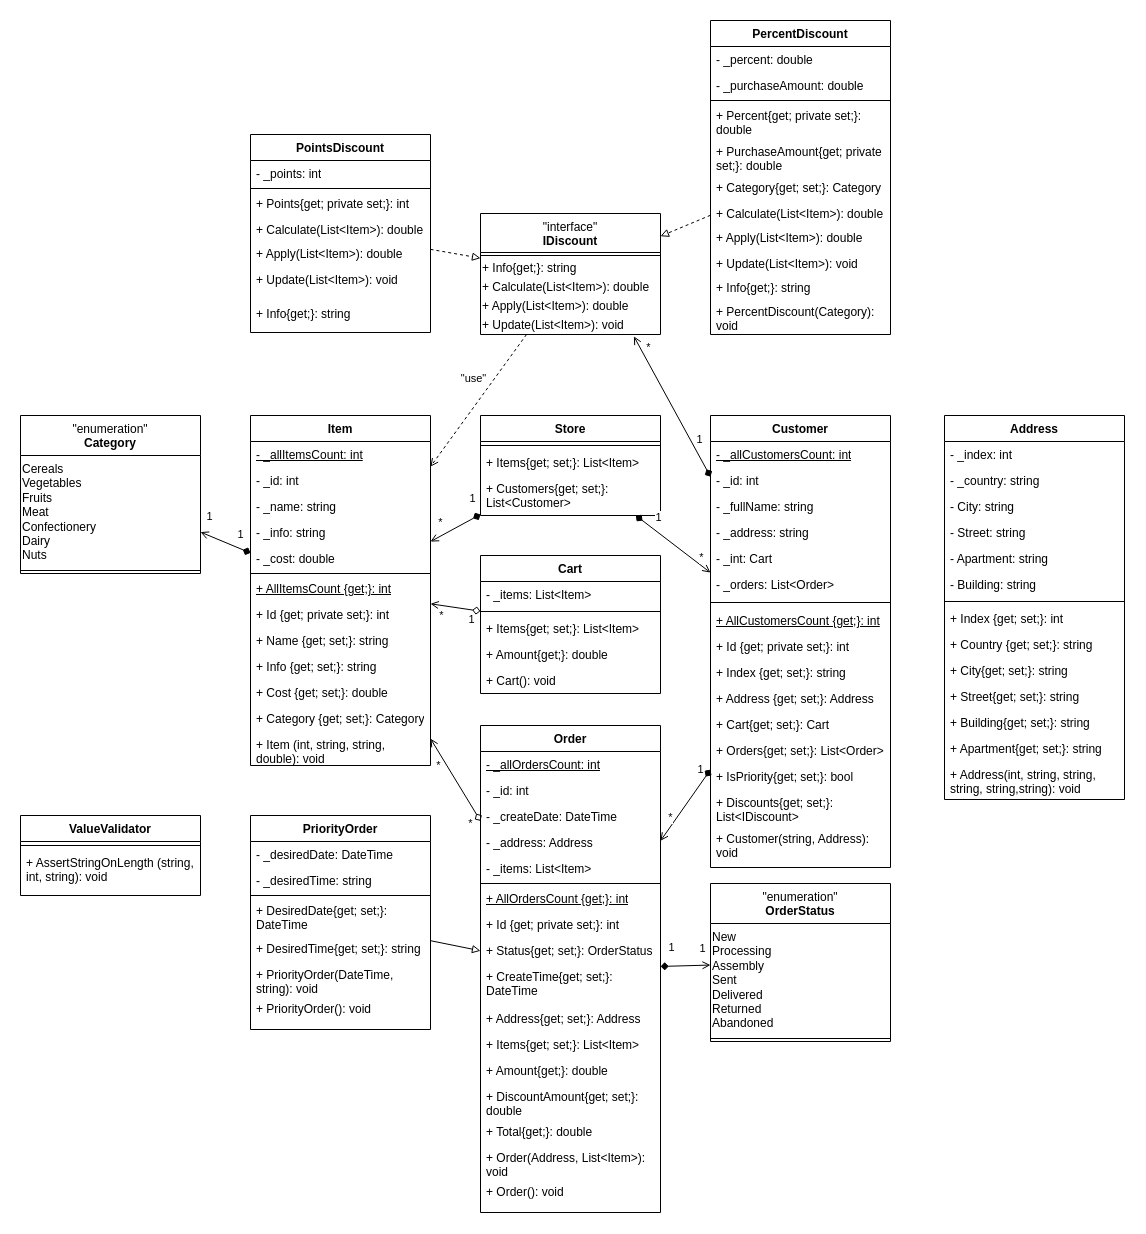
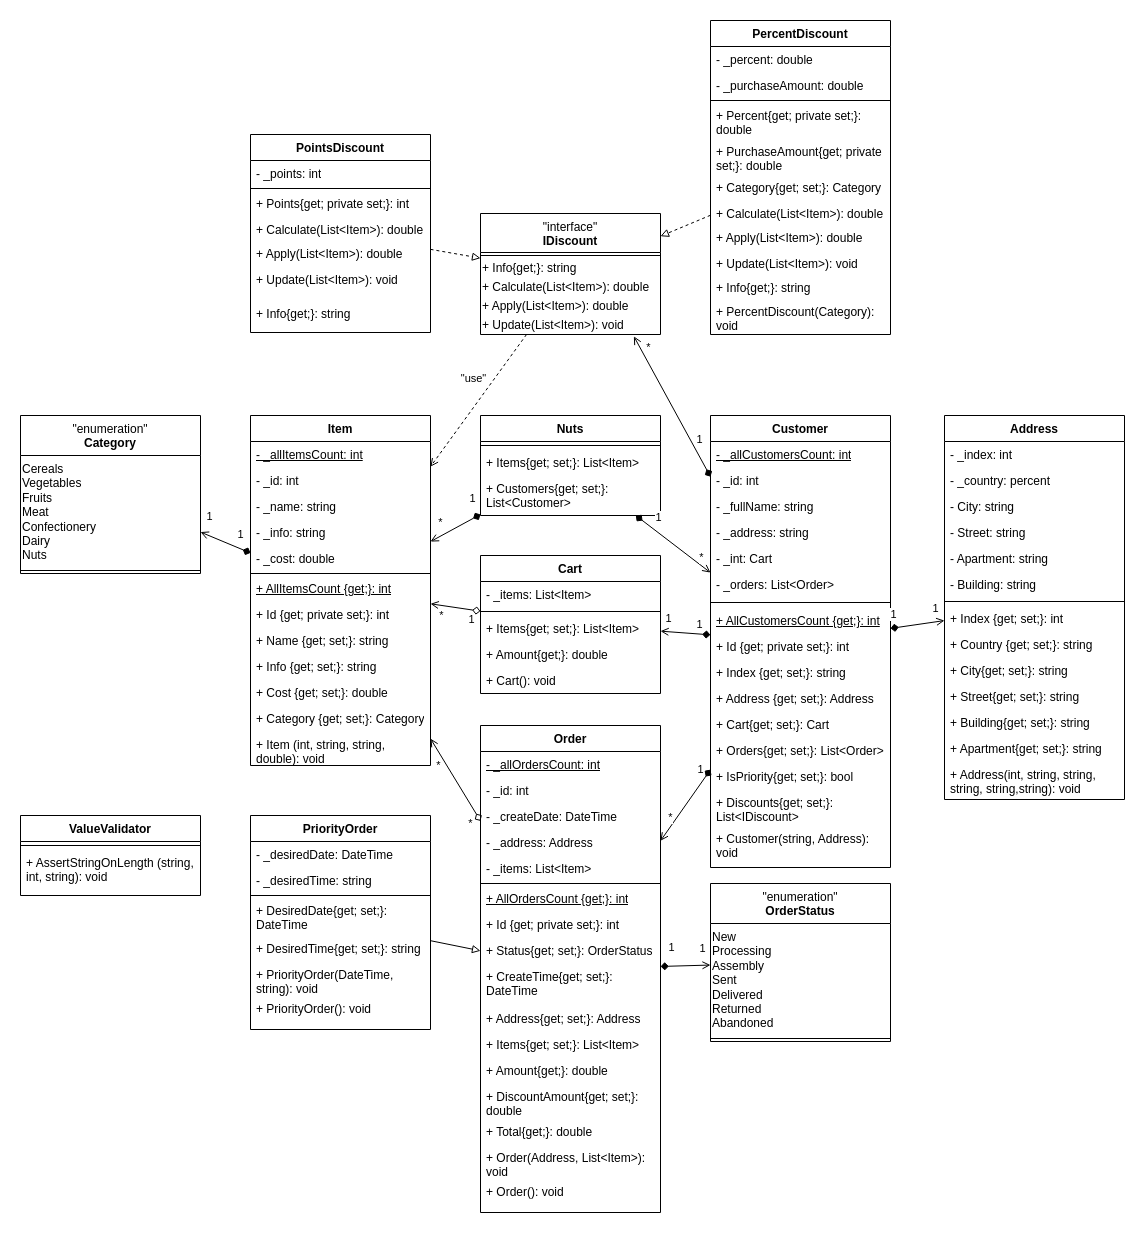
(571, 430) -> (571, 430)
(1005, 482) -> (1010, 482)
none -> (920, 624)
none -> (683, 633)
